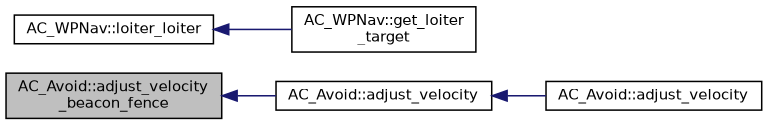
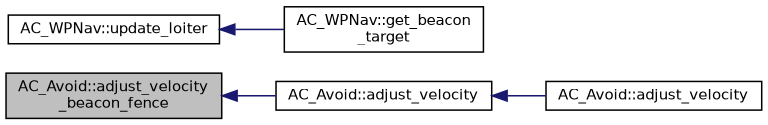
(114, 29) -> (114, 29)
(384, 29) -> (384, 29)
